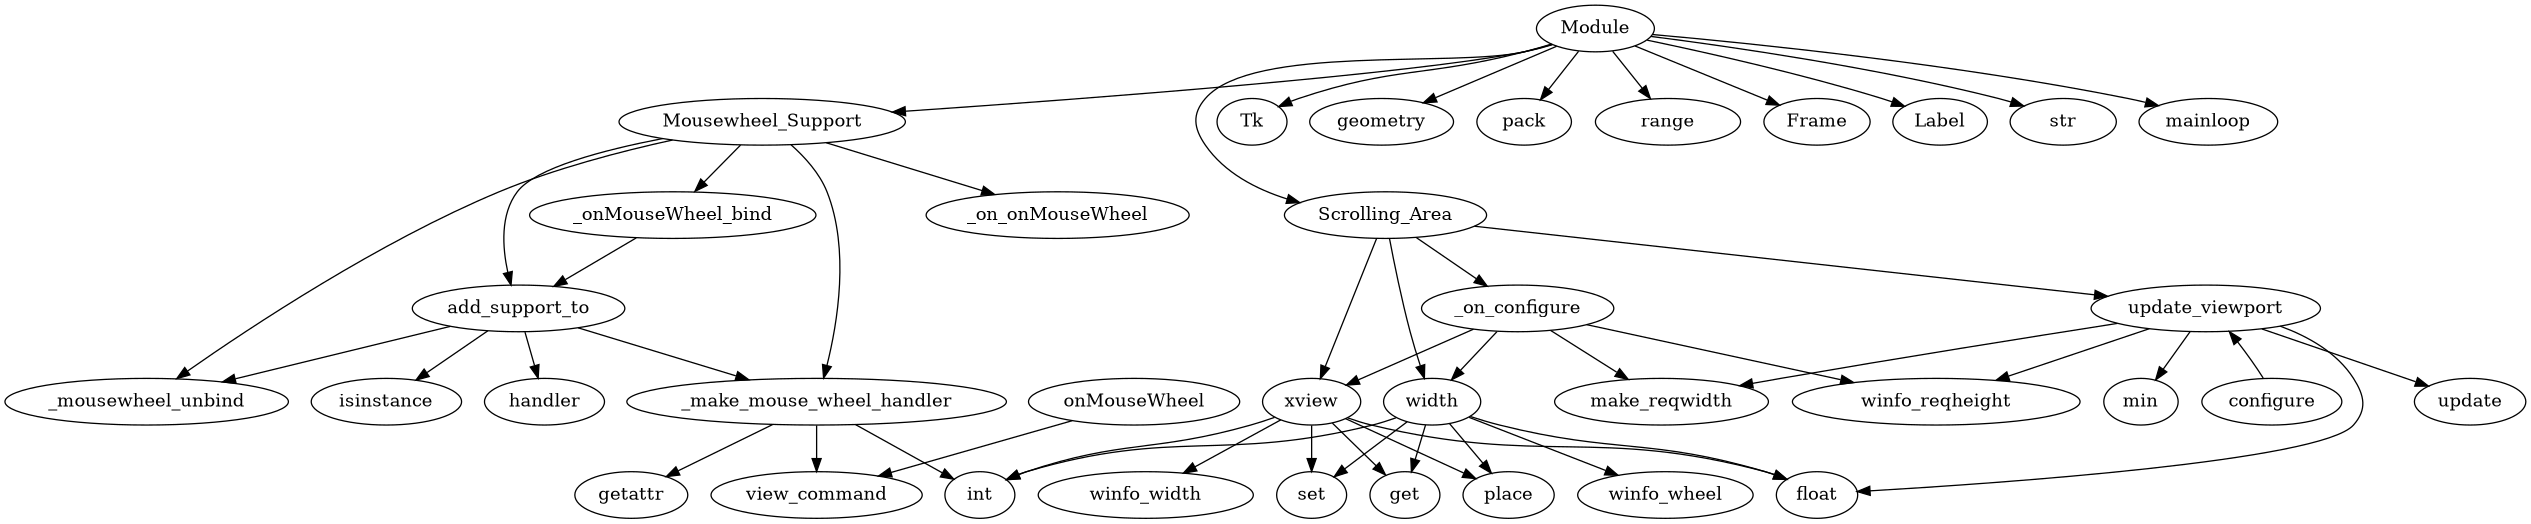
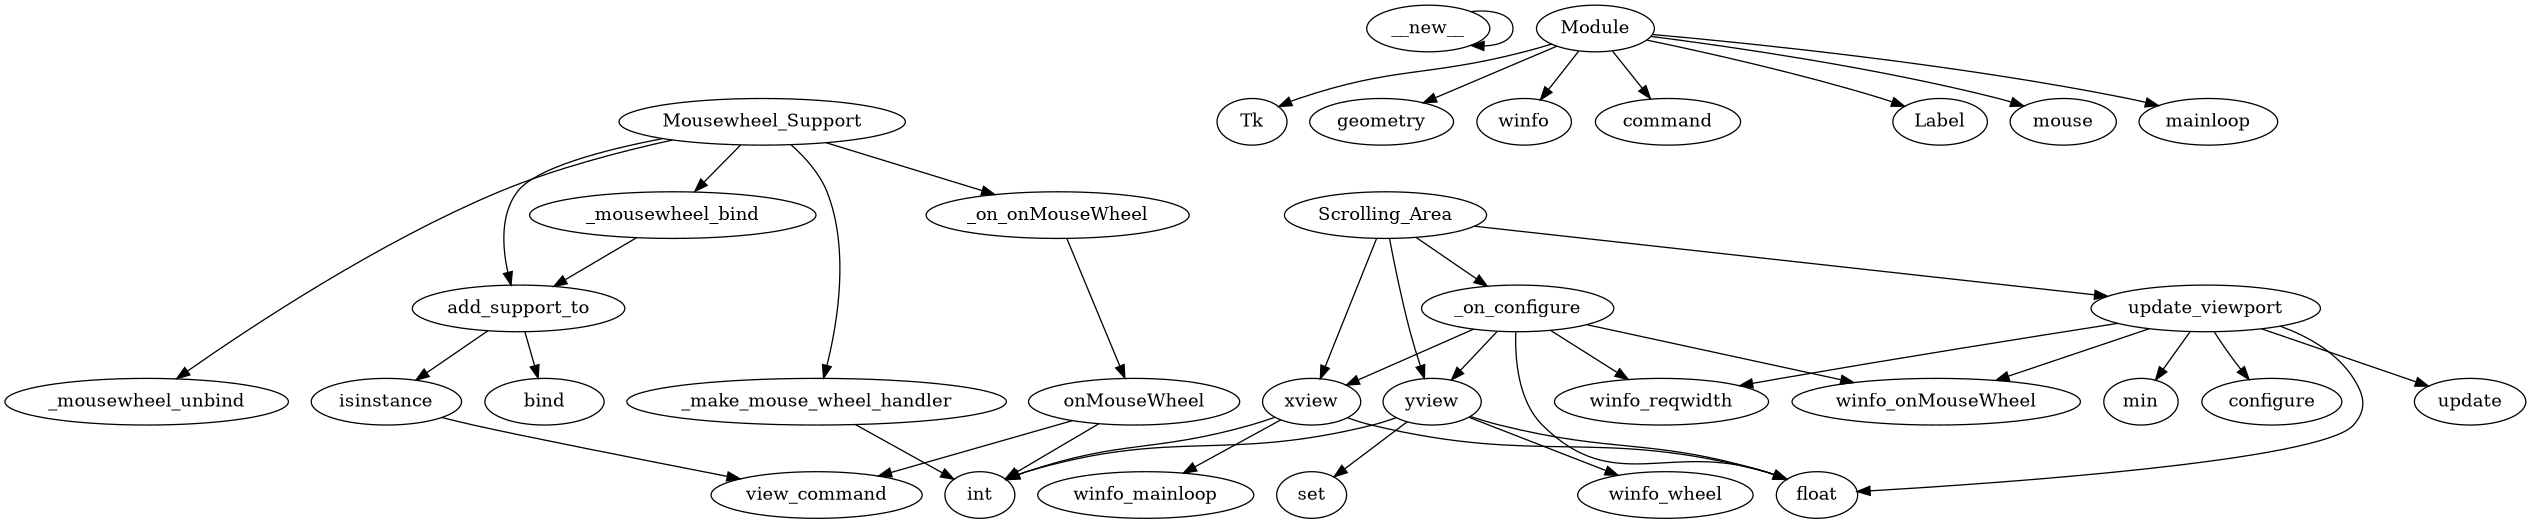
none -> (1428, 29)
(1300, 65) -> none
(1246, 85) -> none
(1524, 122) -> (1524, 122)
(1668, 122) -> (1668, 122)
(1817, 122) -> none
(2063, 122) -> (2063, 122)
(673, 215) -> (673, 215)
none -> (1093, 302)
(657, 352) -> none
(343, 353) -> none
(2251, 360) -> (2227, 351)
(544, 402) -> (544, 402)
(1432, 402) -> (1432, 402)
(1662, 402) -> (1662, 402)
(1936, 402) -> (1936, 402)
(817, 442) -> (584, 448)
(1312, 445) -> none
none -> (1058, 448)
none -> (1604, 460)
(631, 495) -> none
(1146, 495) -> (1146, 495)
(1405, 495) -> none
(1509, 495) -> none
